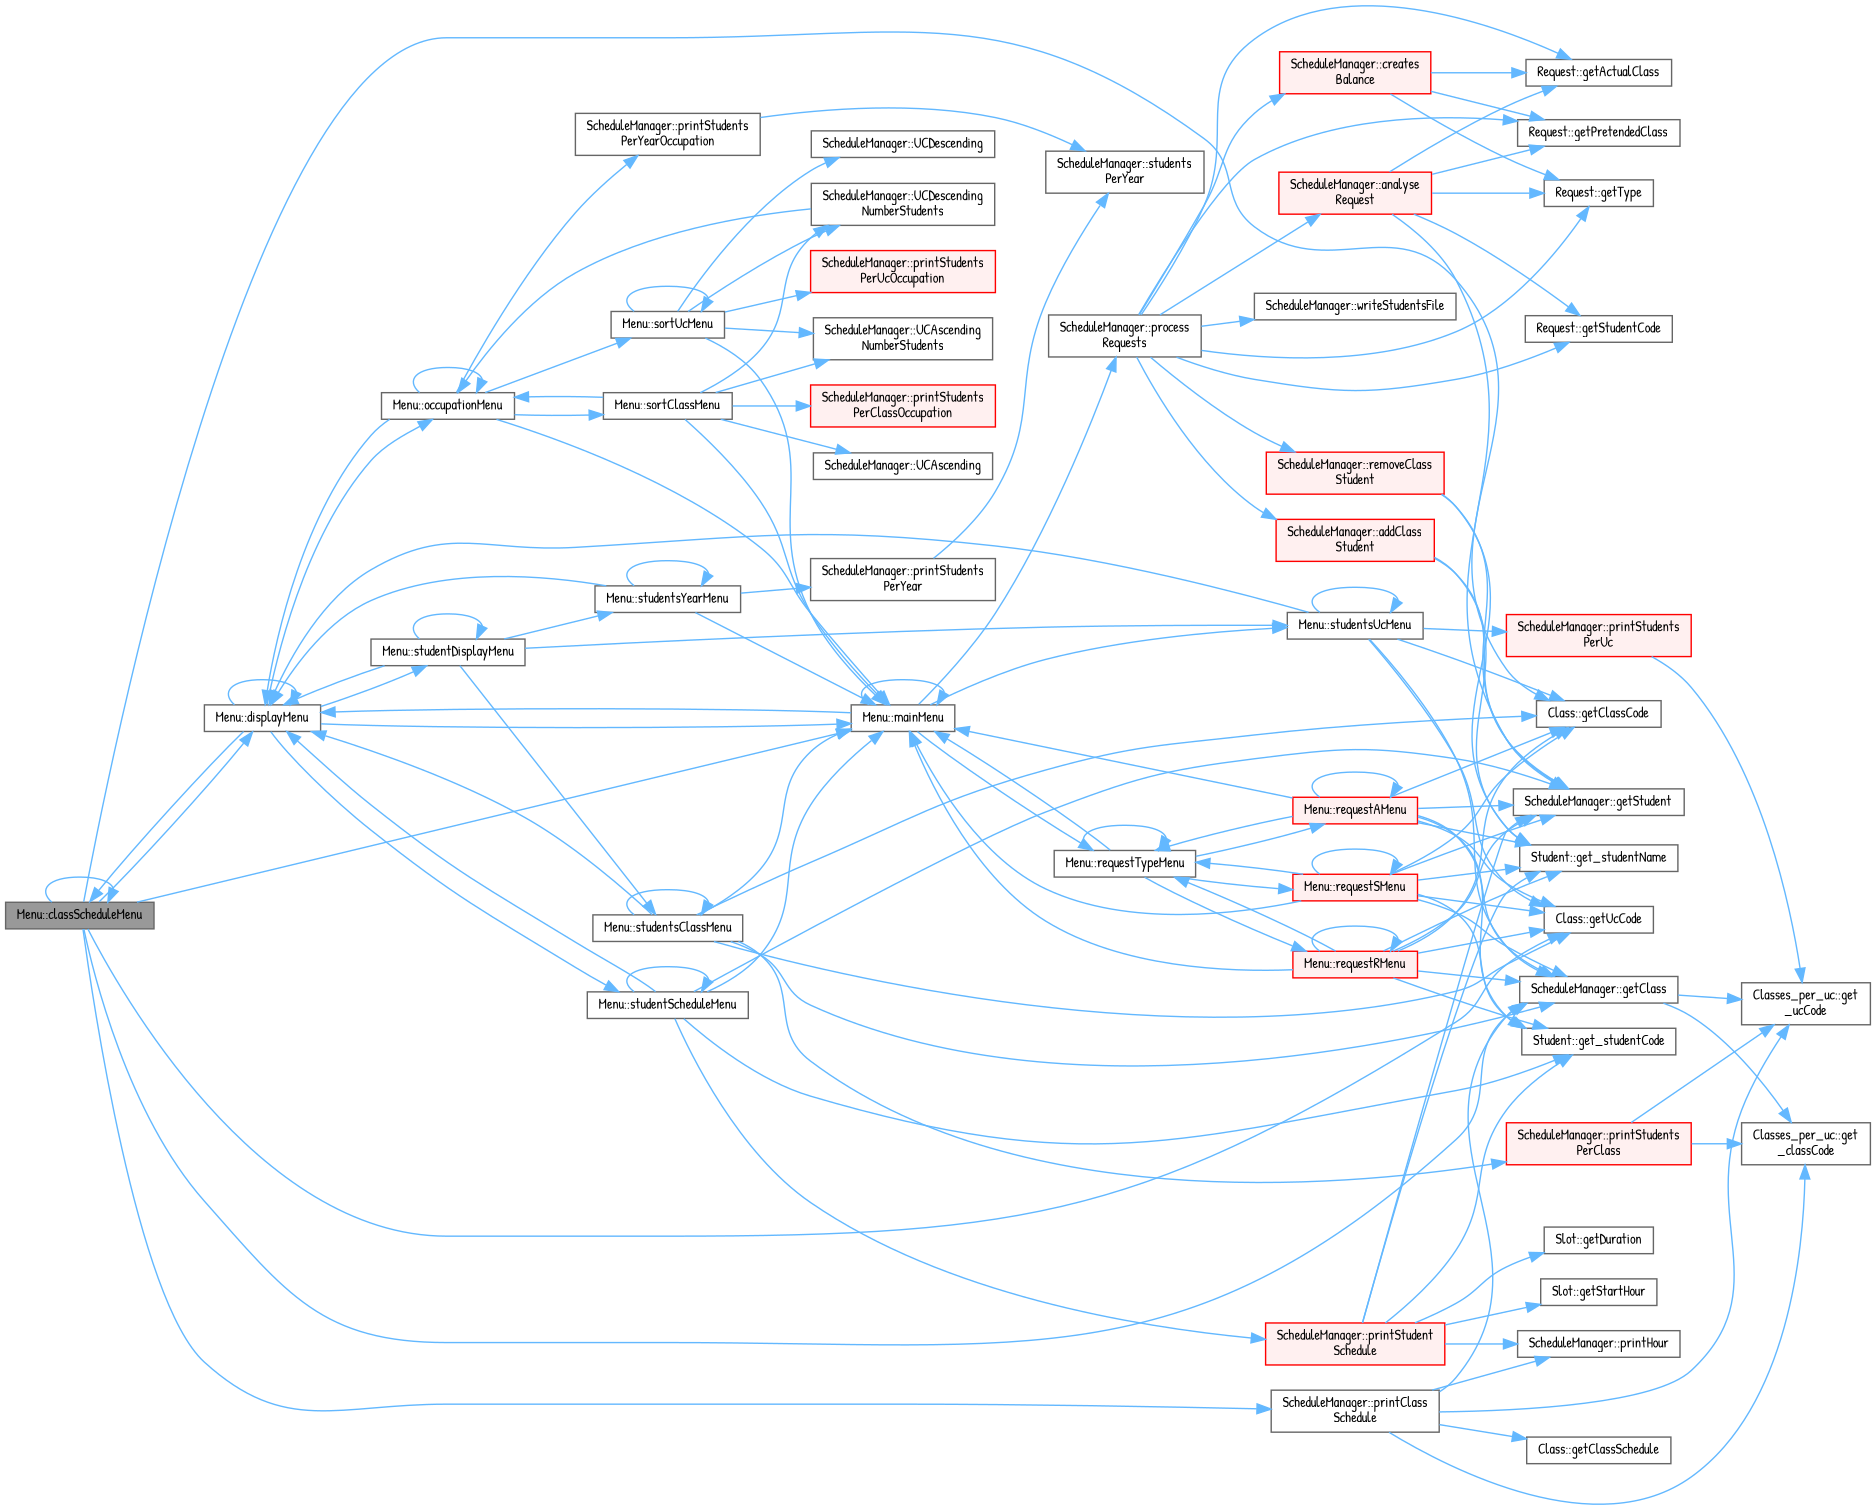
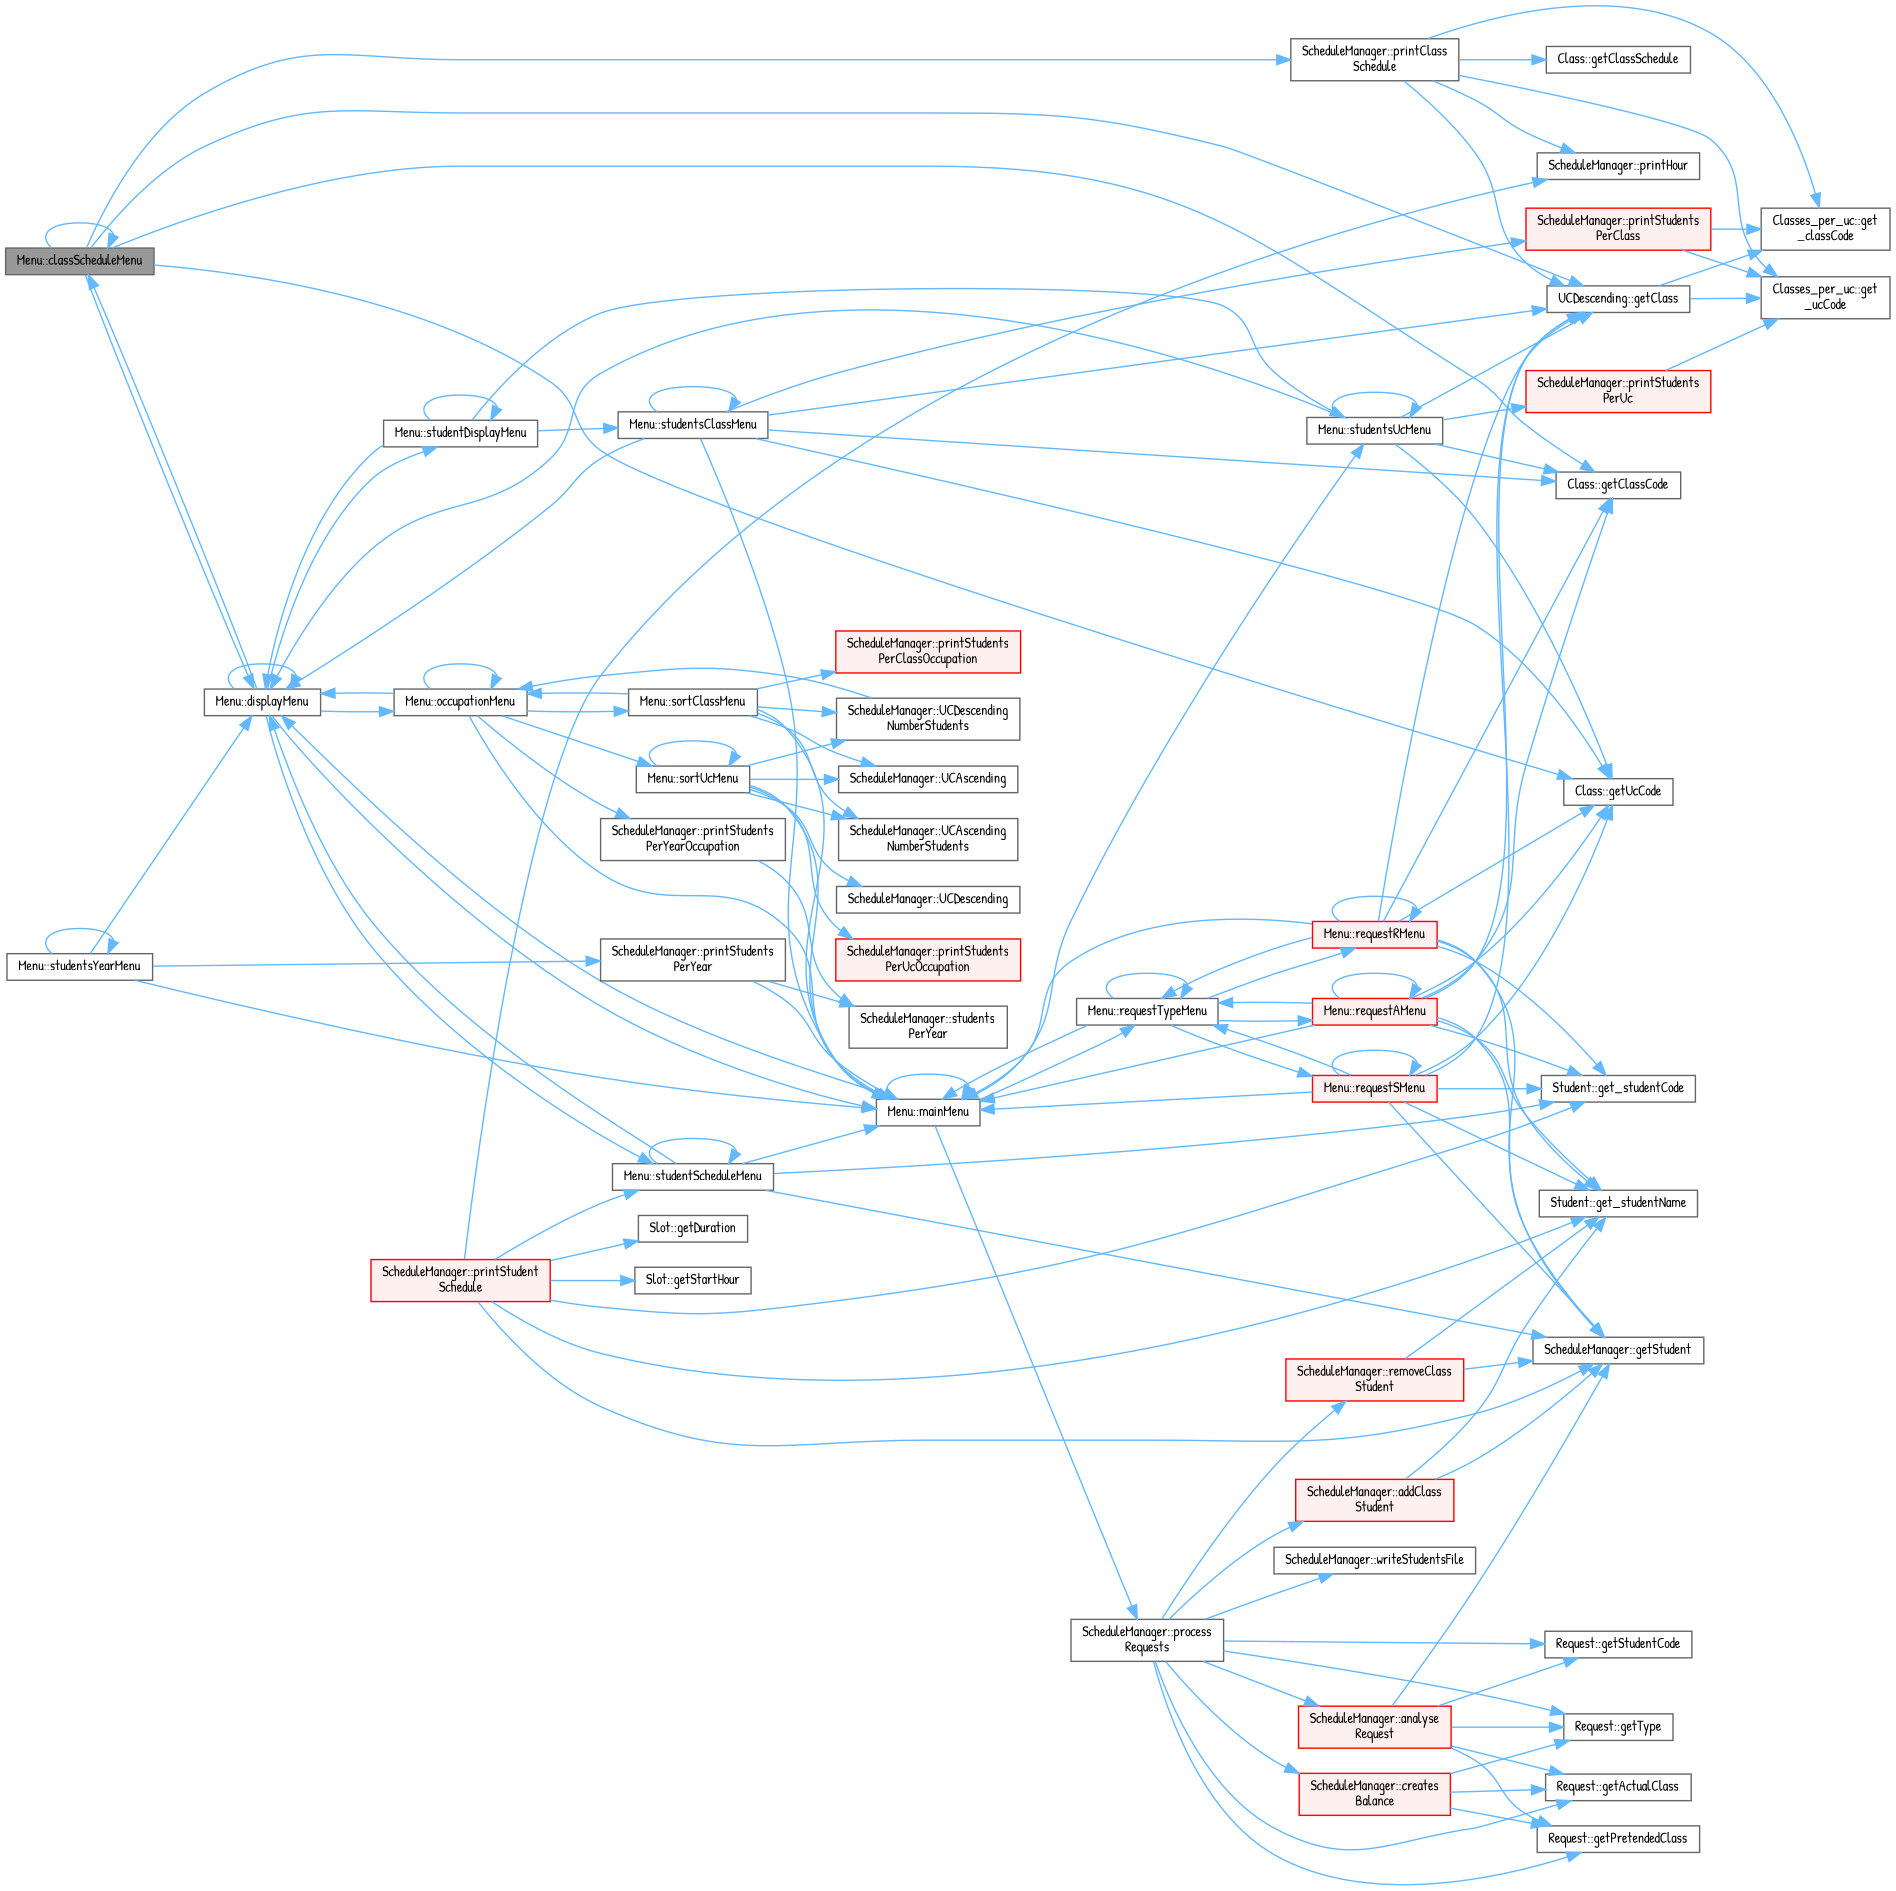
(551, 627) -> none
none -> (787, 779)
(487, 818) -> (799, 1013)
(1449, 841) -> none
(1599, 990) -> (1618, 299)
(914, 1258) -> (558, 1224)
